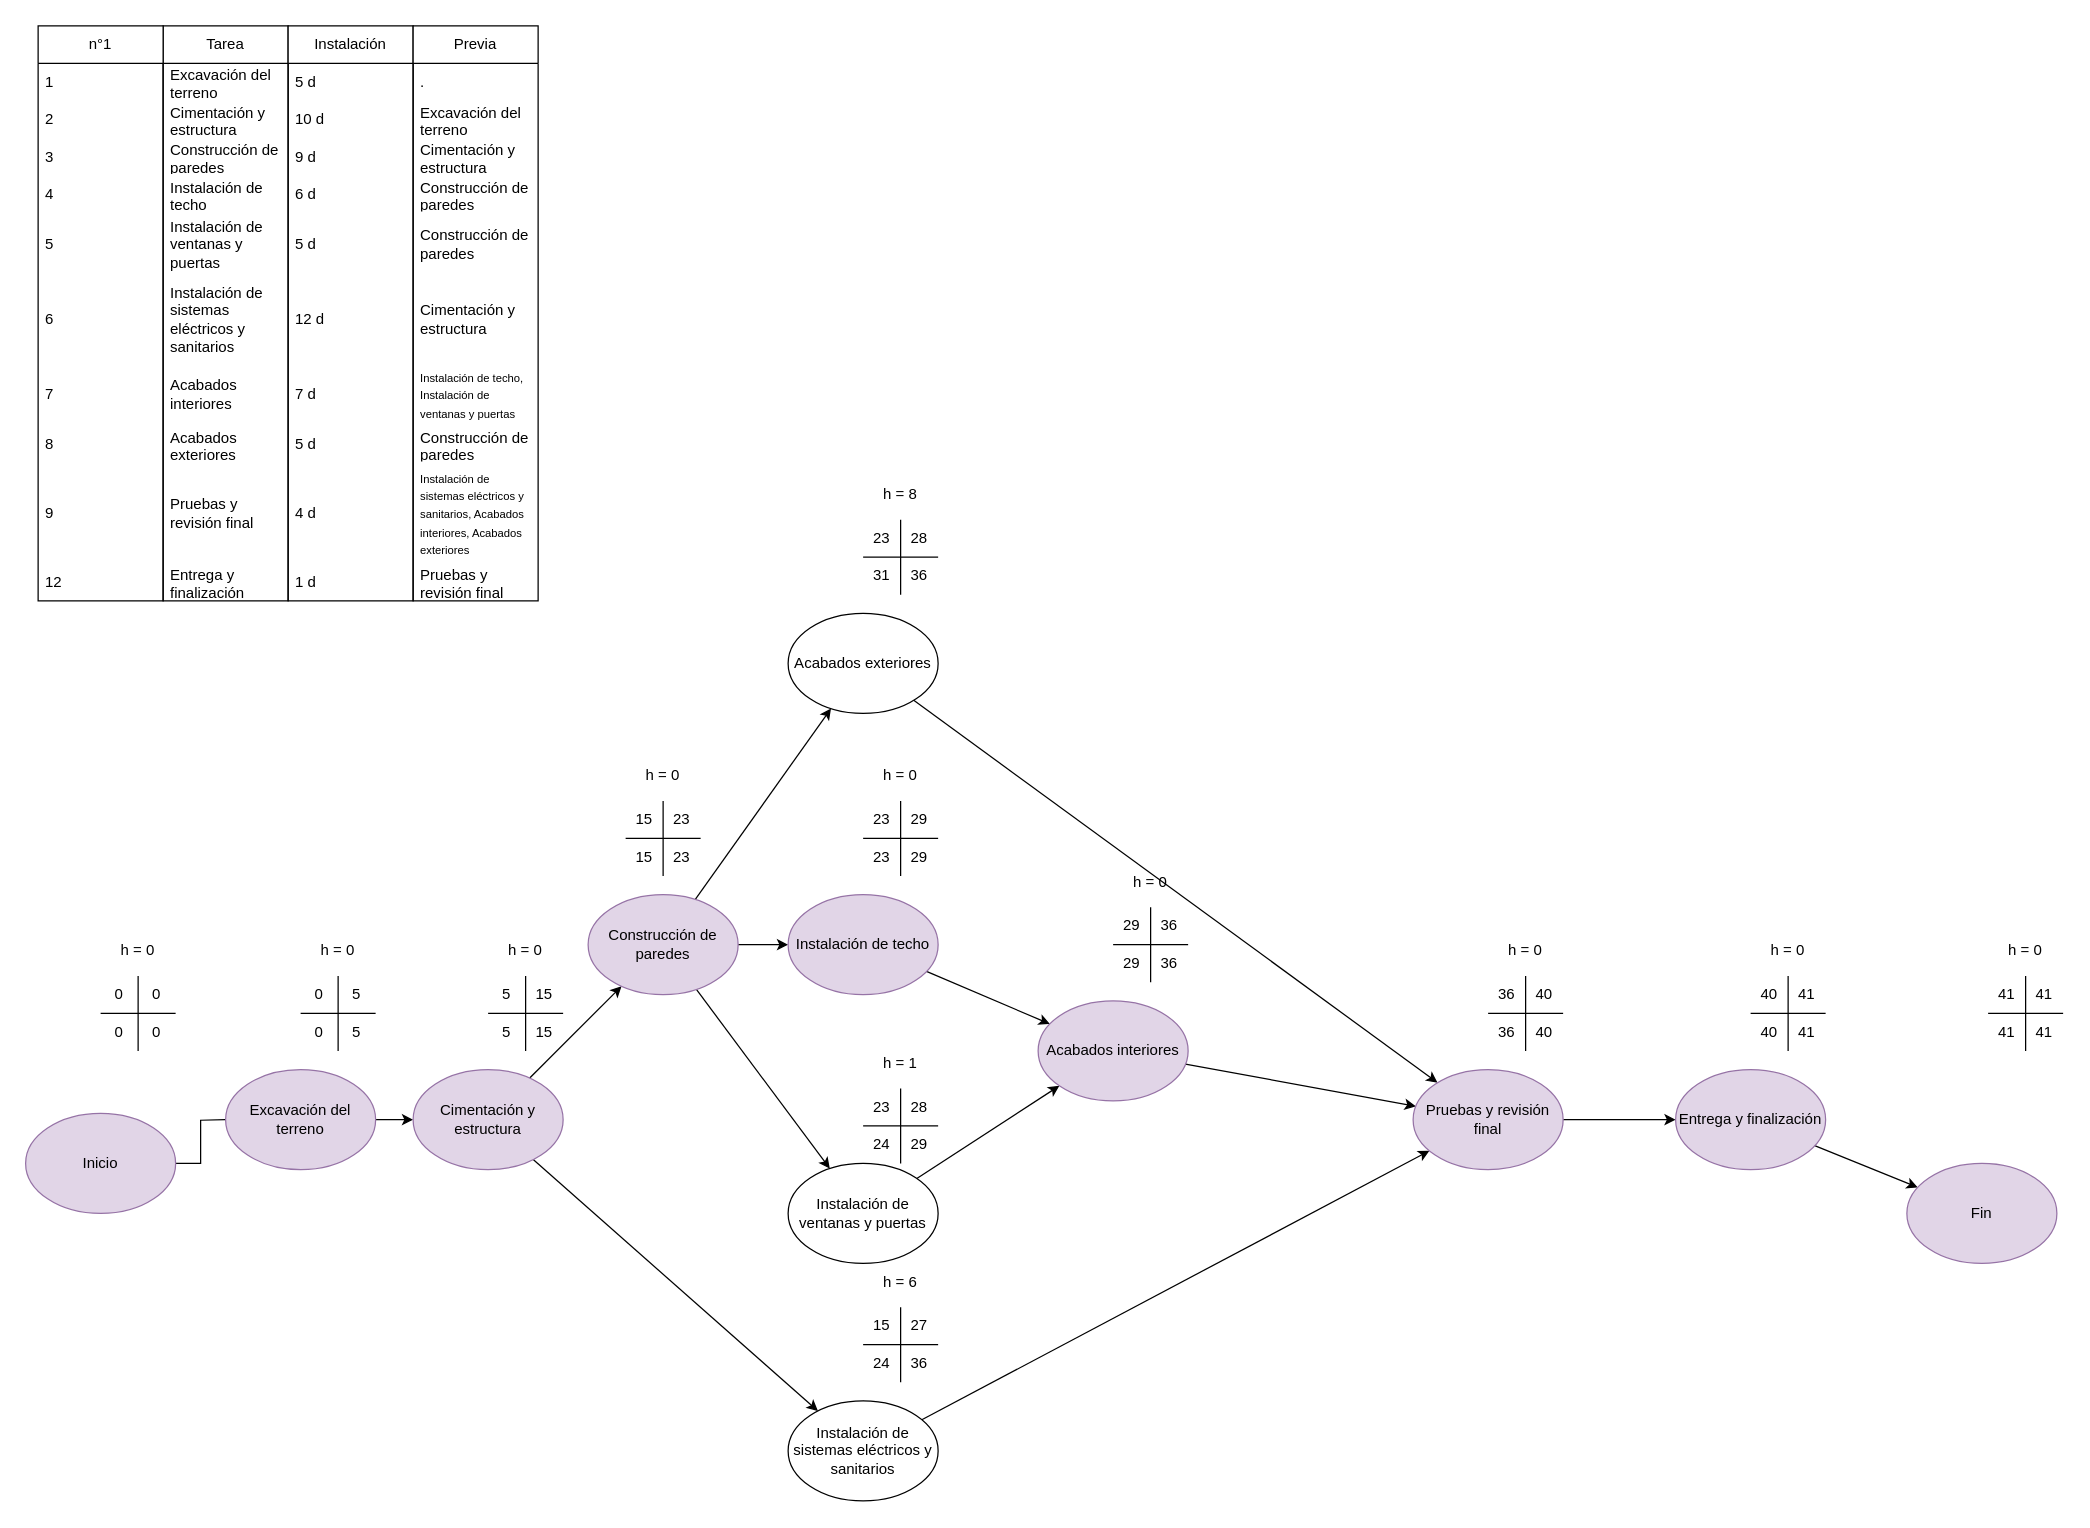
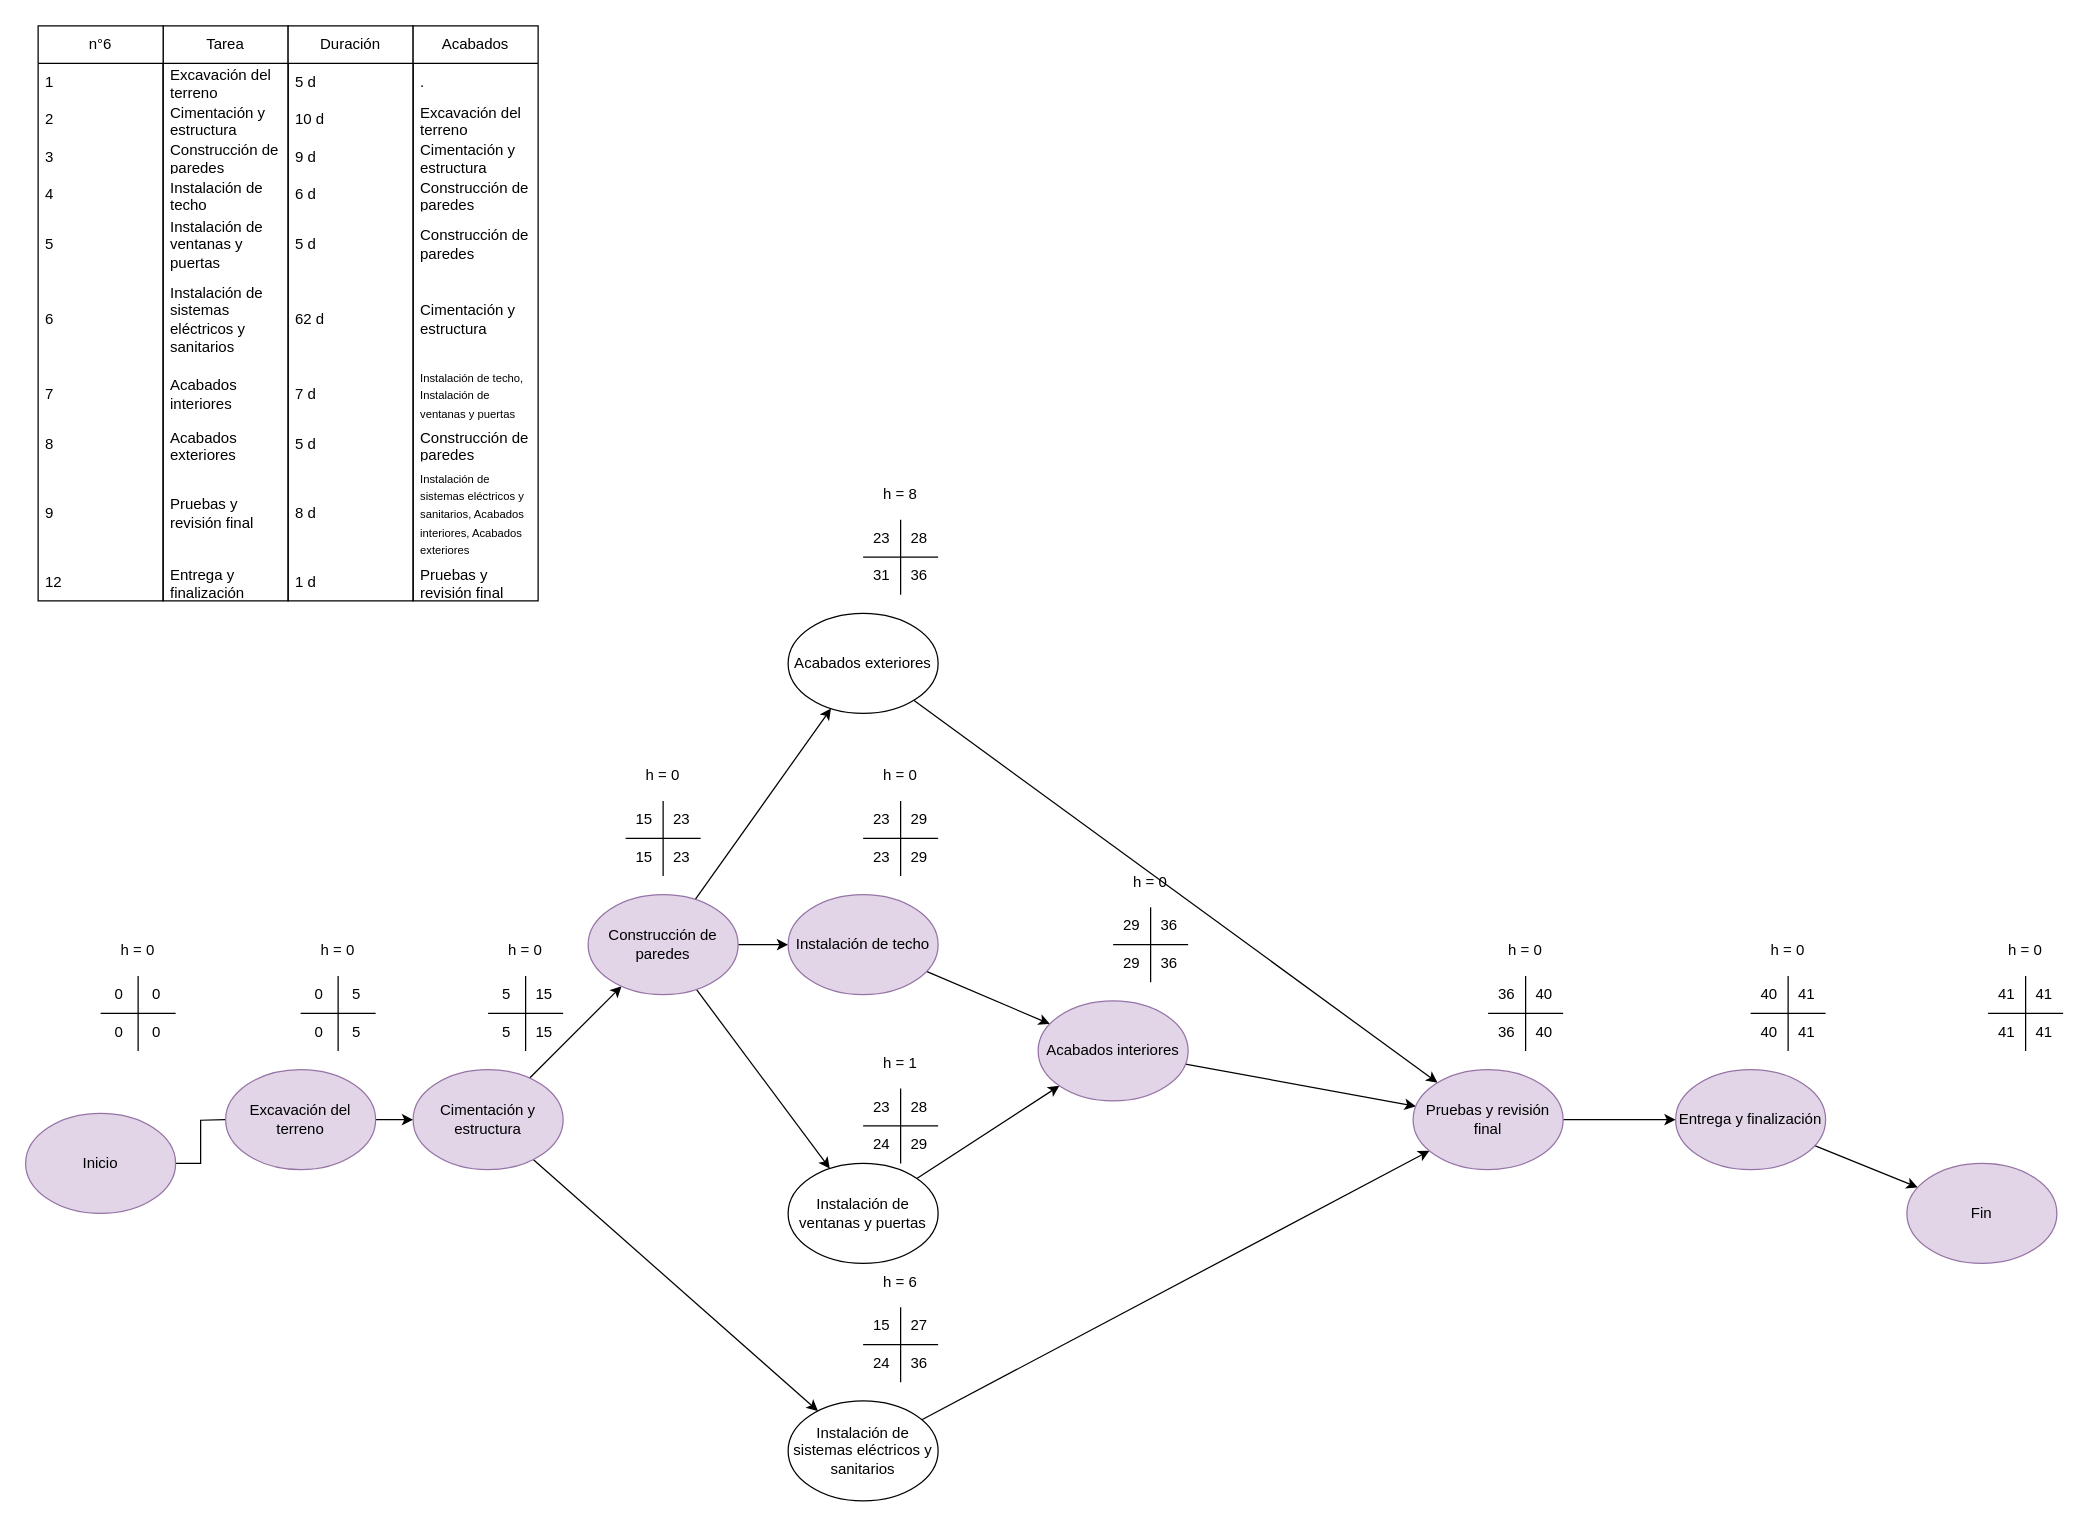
(101, 44) -> (101, 44)
(351, 44) -> (351, 44)
(476, 44) -> (476, 44)
(310, 319) -> (310, 319)
(306, 513) -> (306, 513)
